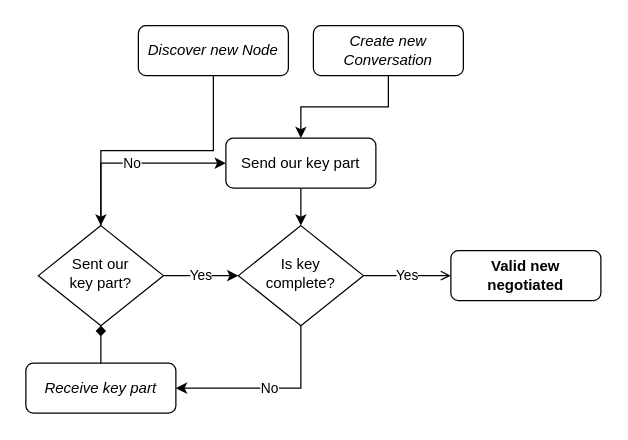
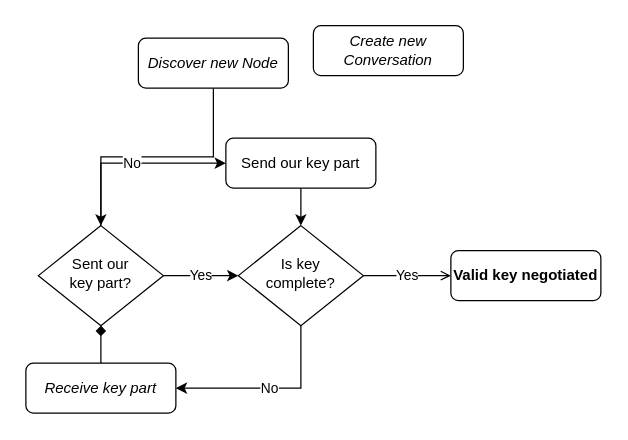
(213, 51) -> (213, 63)
(349, 107) -> none
(526, 276) -> (526, 276)
